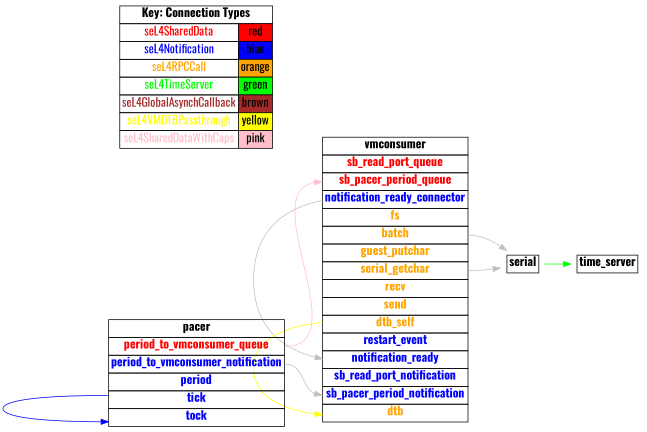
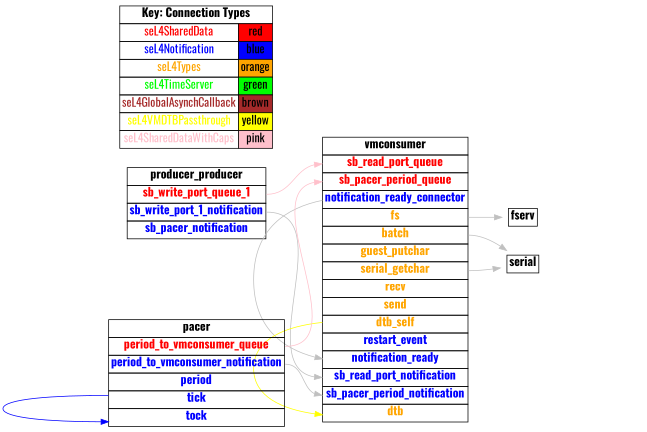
(179, 67) -> (179, 67)
none -> (196, 203)
none -> (523, 217)
(607, 264) -> none
